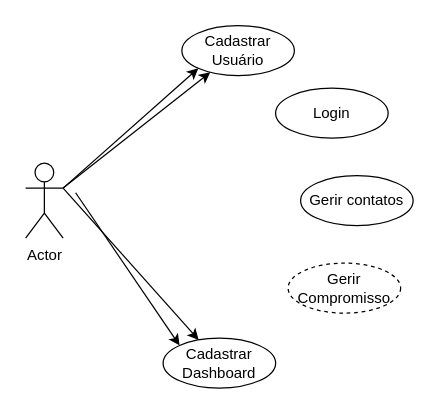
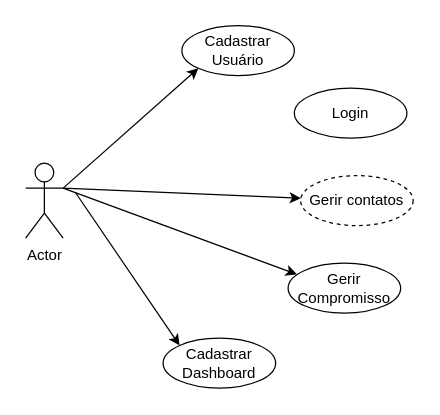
(332, 113) -> (351, 113)
(143, 125) -> (180, 193)
(357, 201) -> (357, 201)
(344, 288) -> (344, 288)
(155, 291) -> (180, 231)
